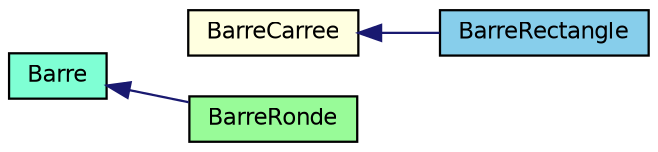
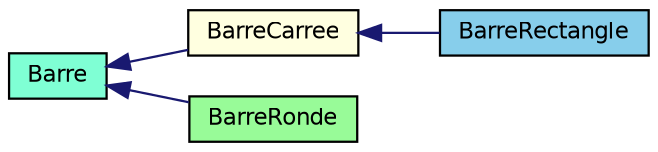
none -> (159, 56)
